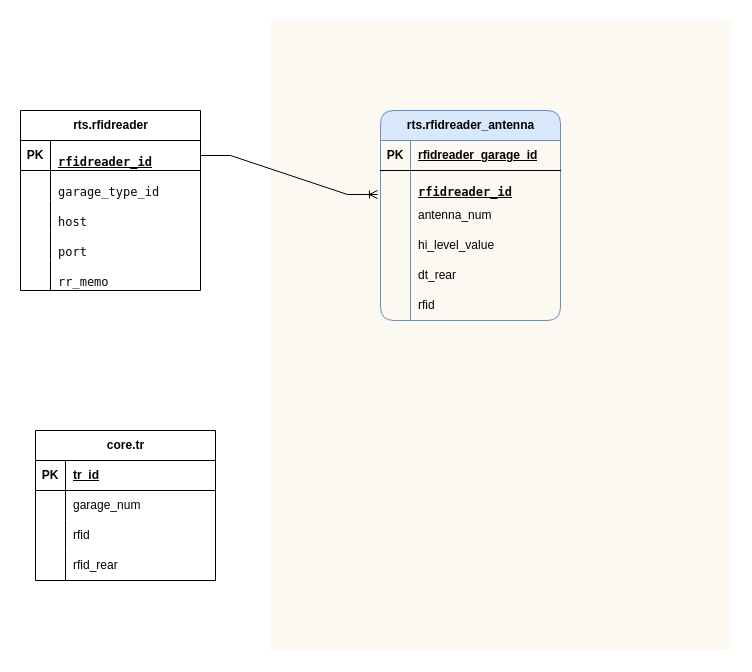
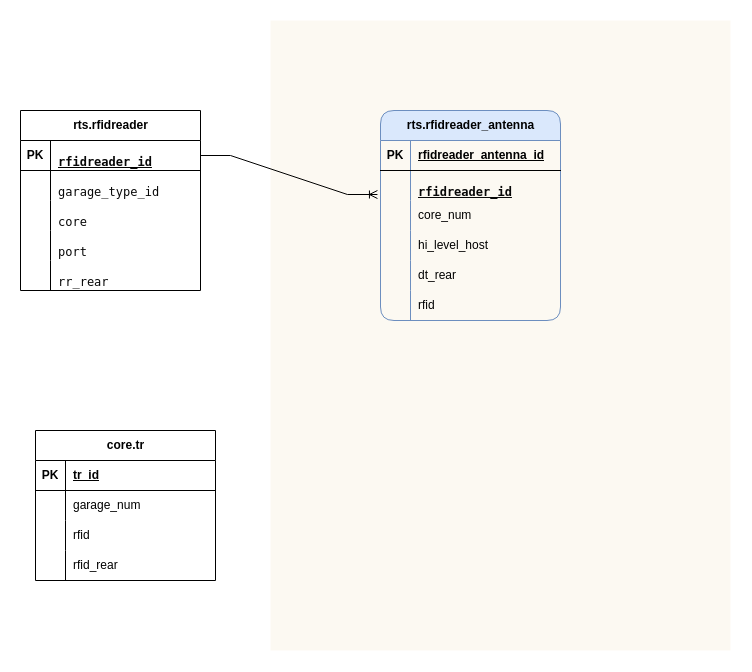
(483, 156) -> (486, 156)
(72, 216) -> (72, 216)
(455, 216) -> (445, 216)
(459, 246) -> (458, 246)
(82, 276) -> (82, 276)
